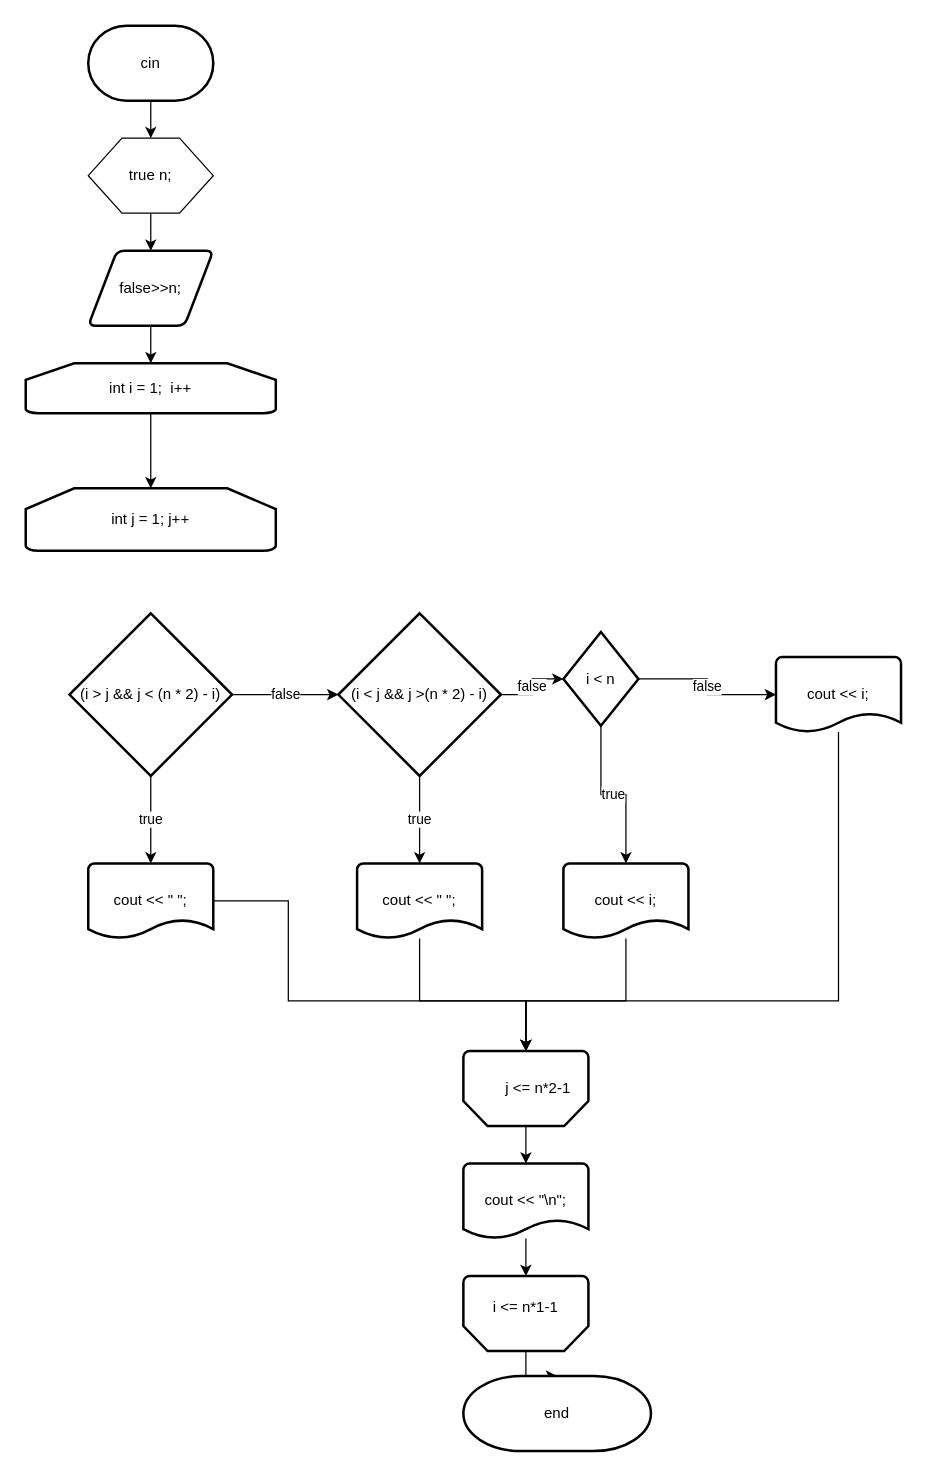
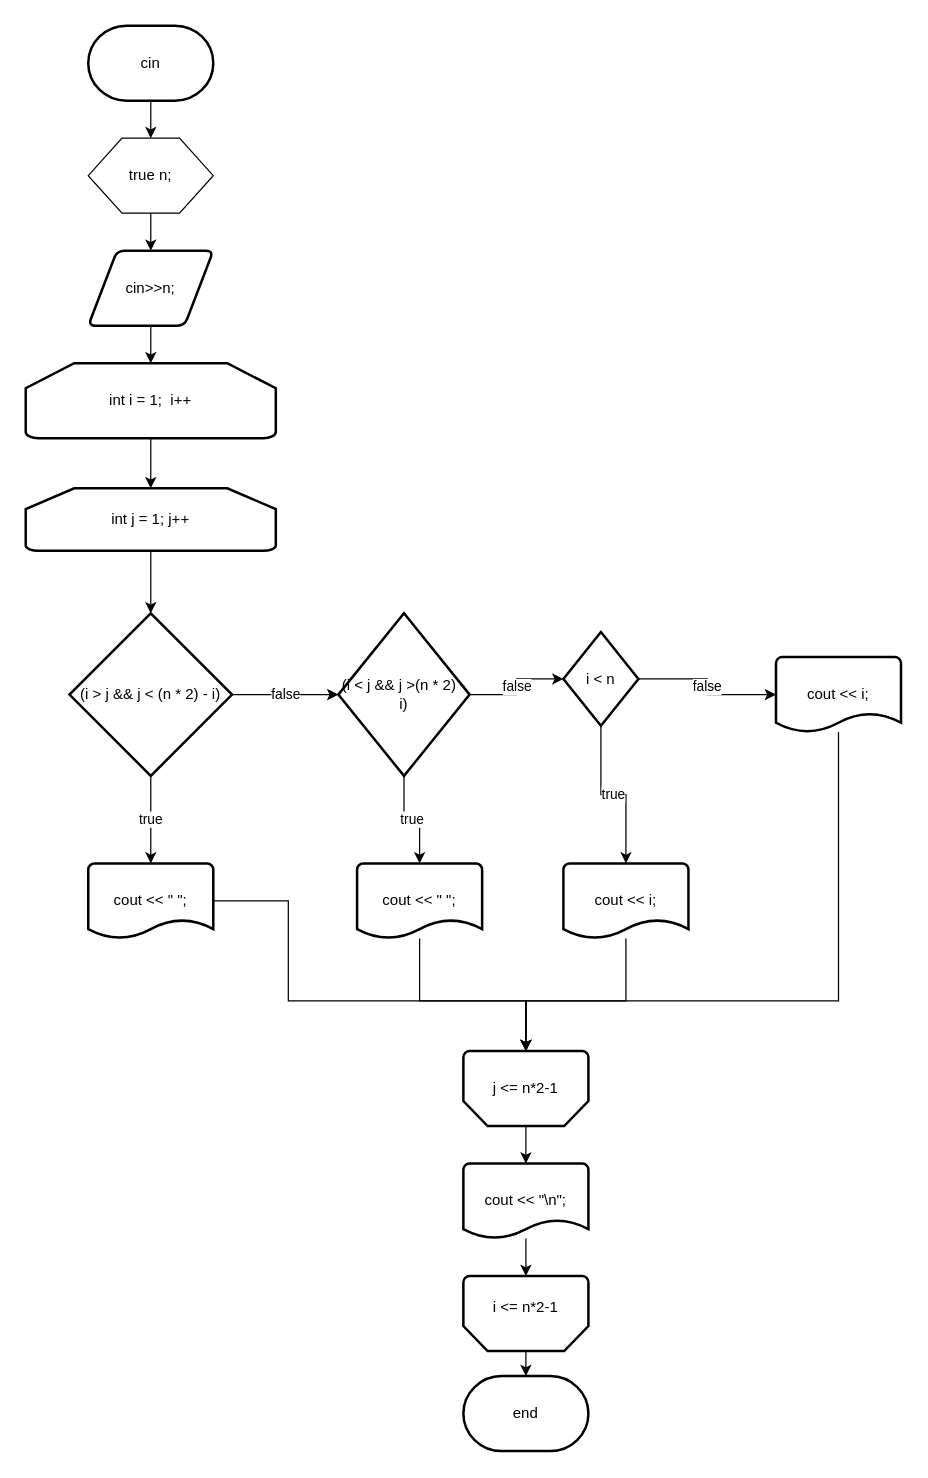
(151, 288) -> (151, 288)
(151, 388) -> (151, 401)
none -> (151, 578)
(419, 694) -> (404, 694)
(538, 1088) -> (526, 1088)
(526, 1307) -> (526, 1307)
(557, 1413) -> (526, 1413)
